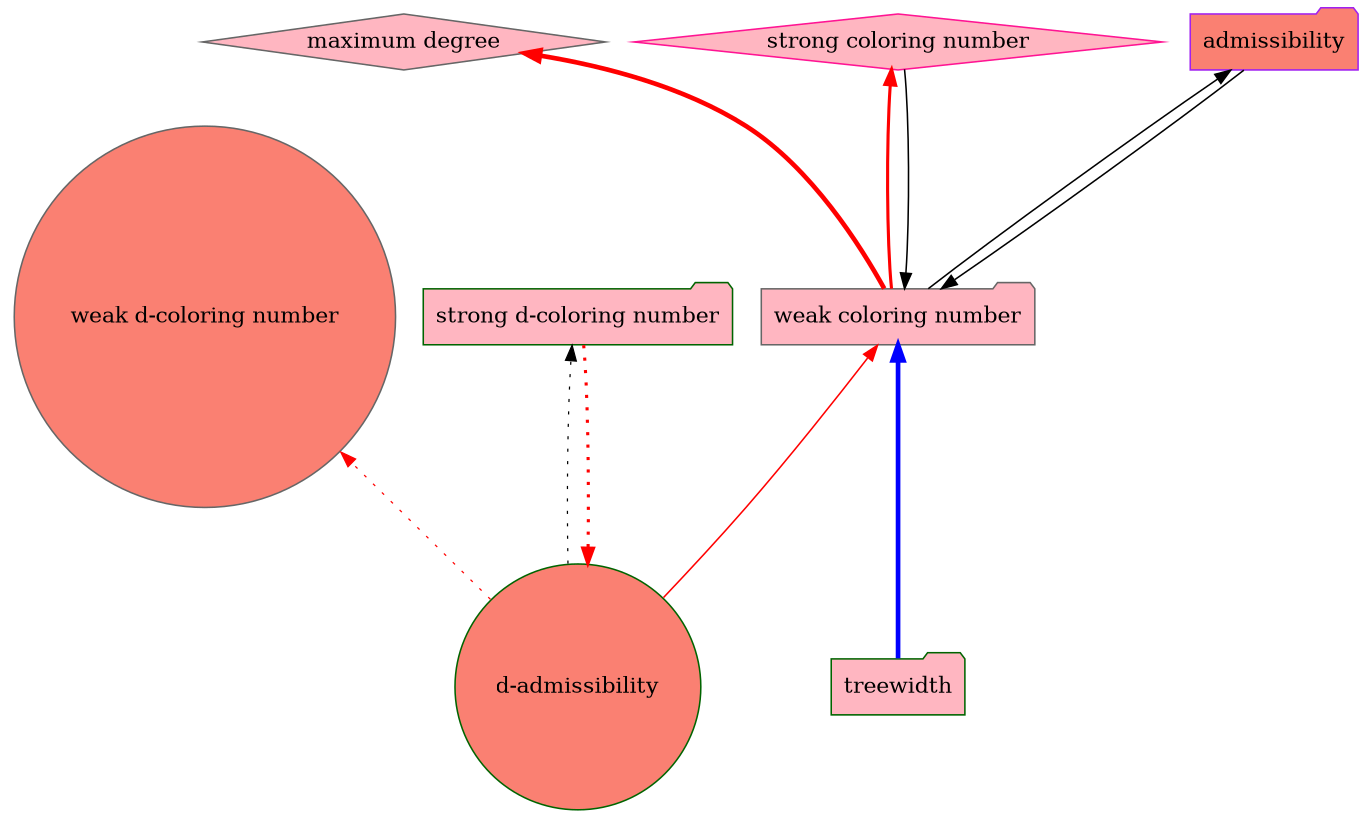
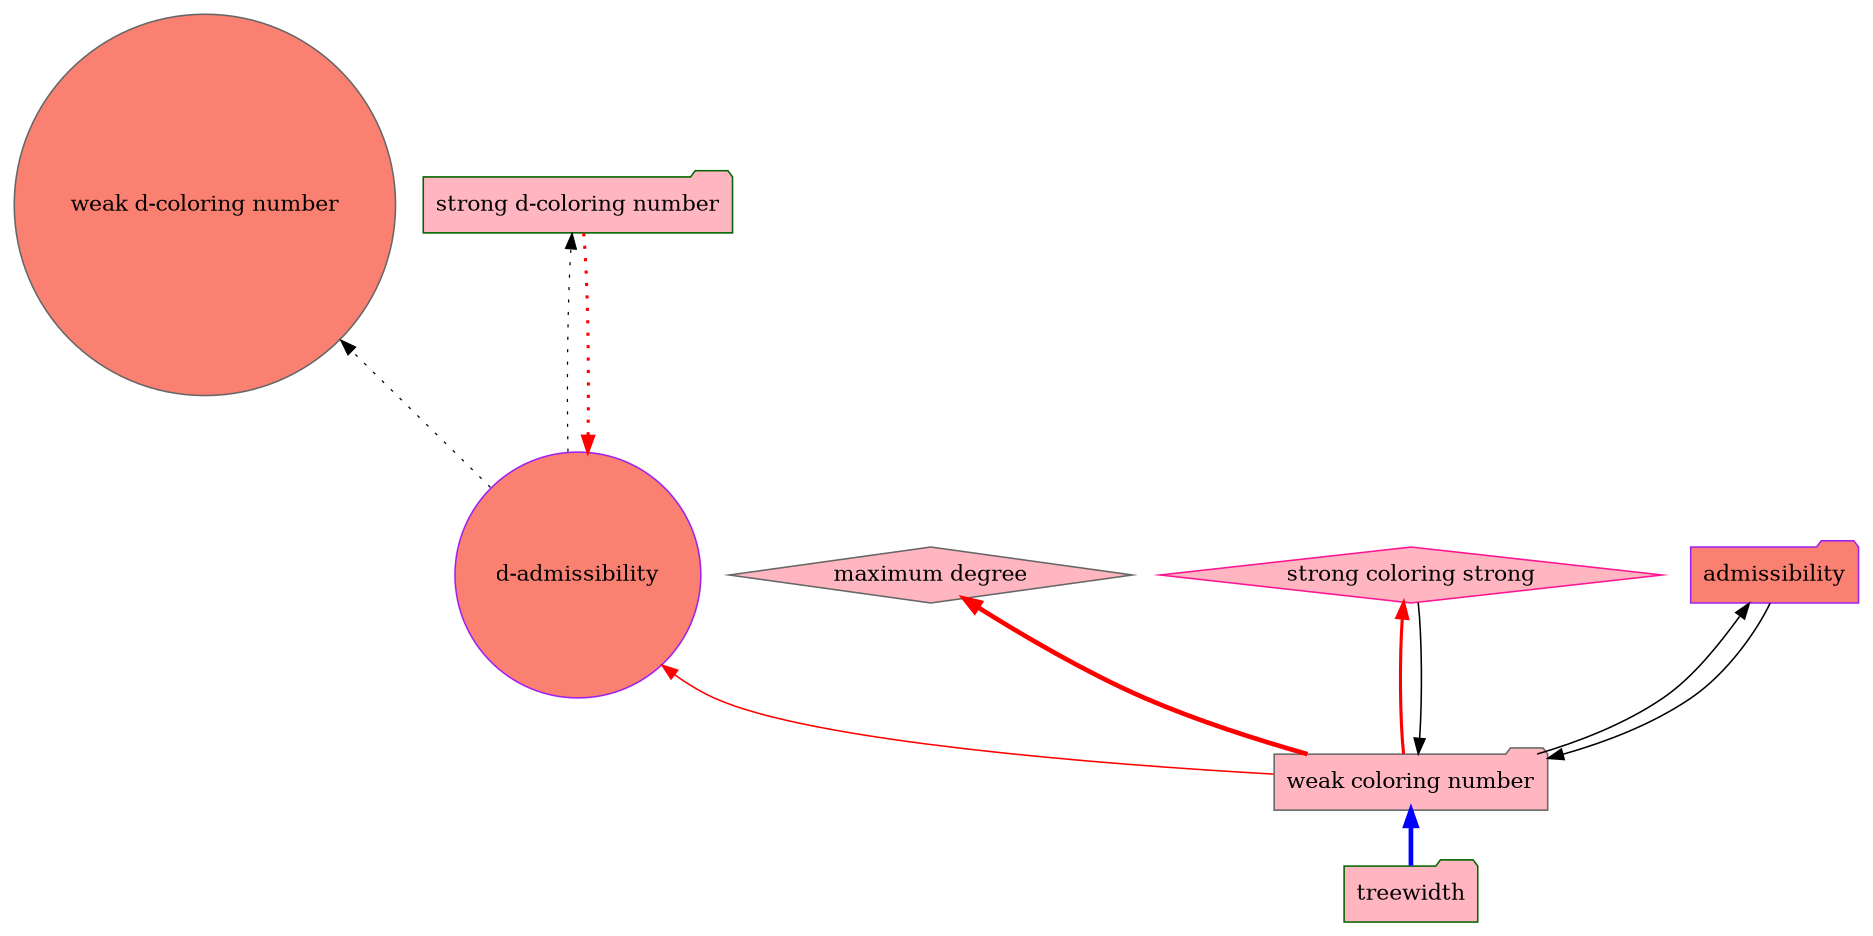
(898, 42) -> (1411, 575)
(769, 481) -> (968, 749)
(421, 531) -> (421, 419)
(578, 687) -> (578, 575)
